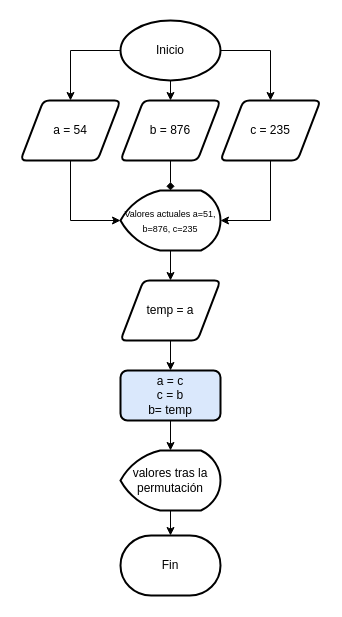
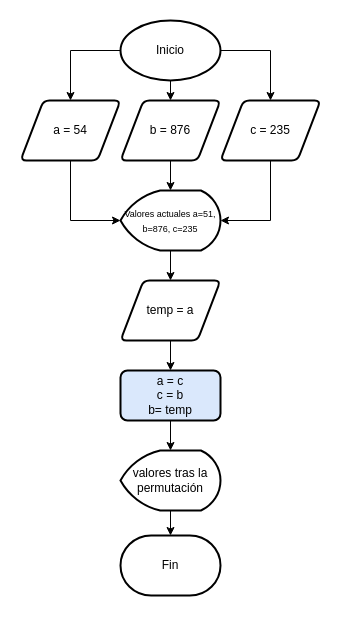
(171, 182) -> (171, 182)
